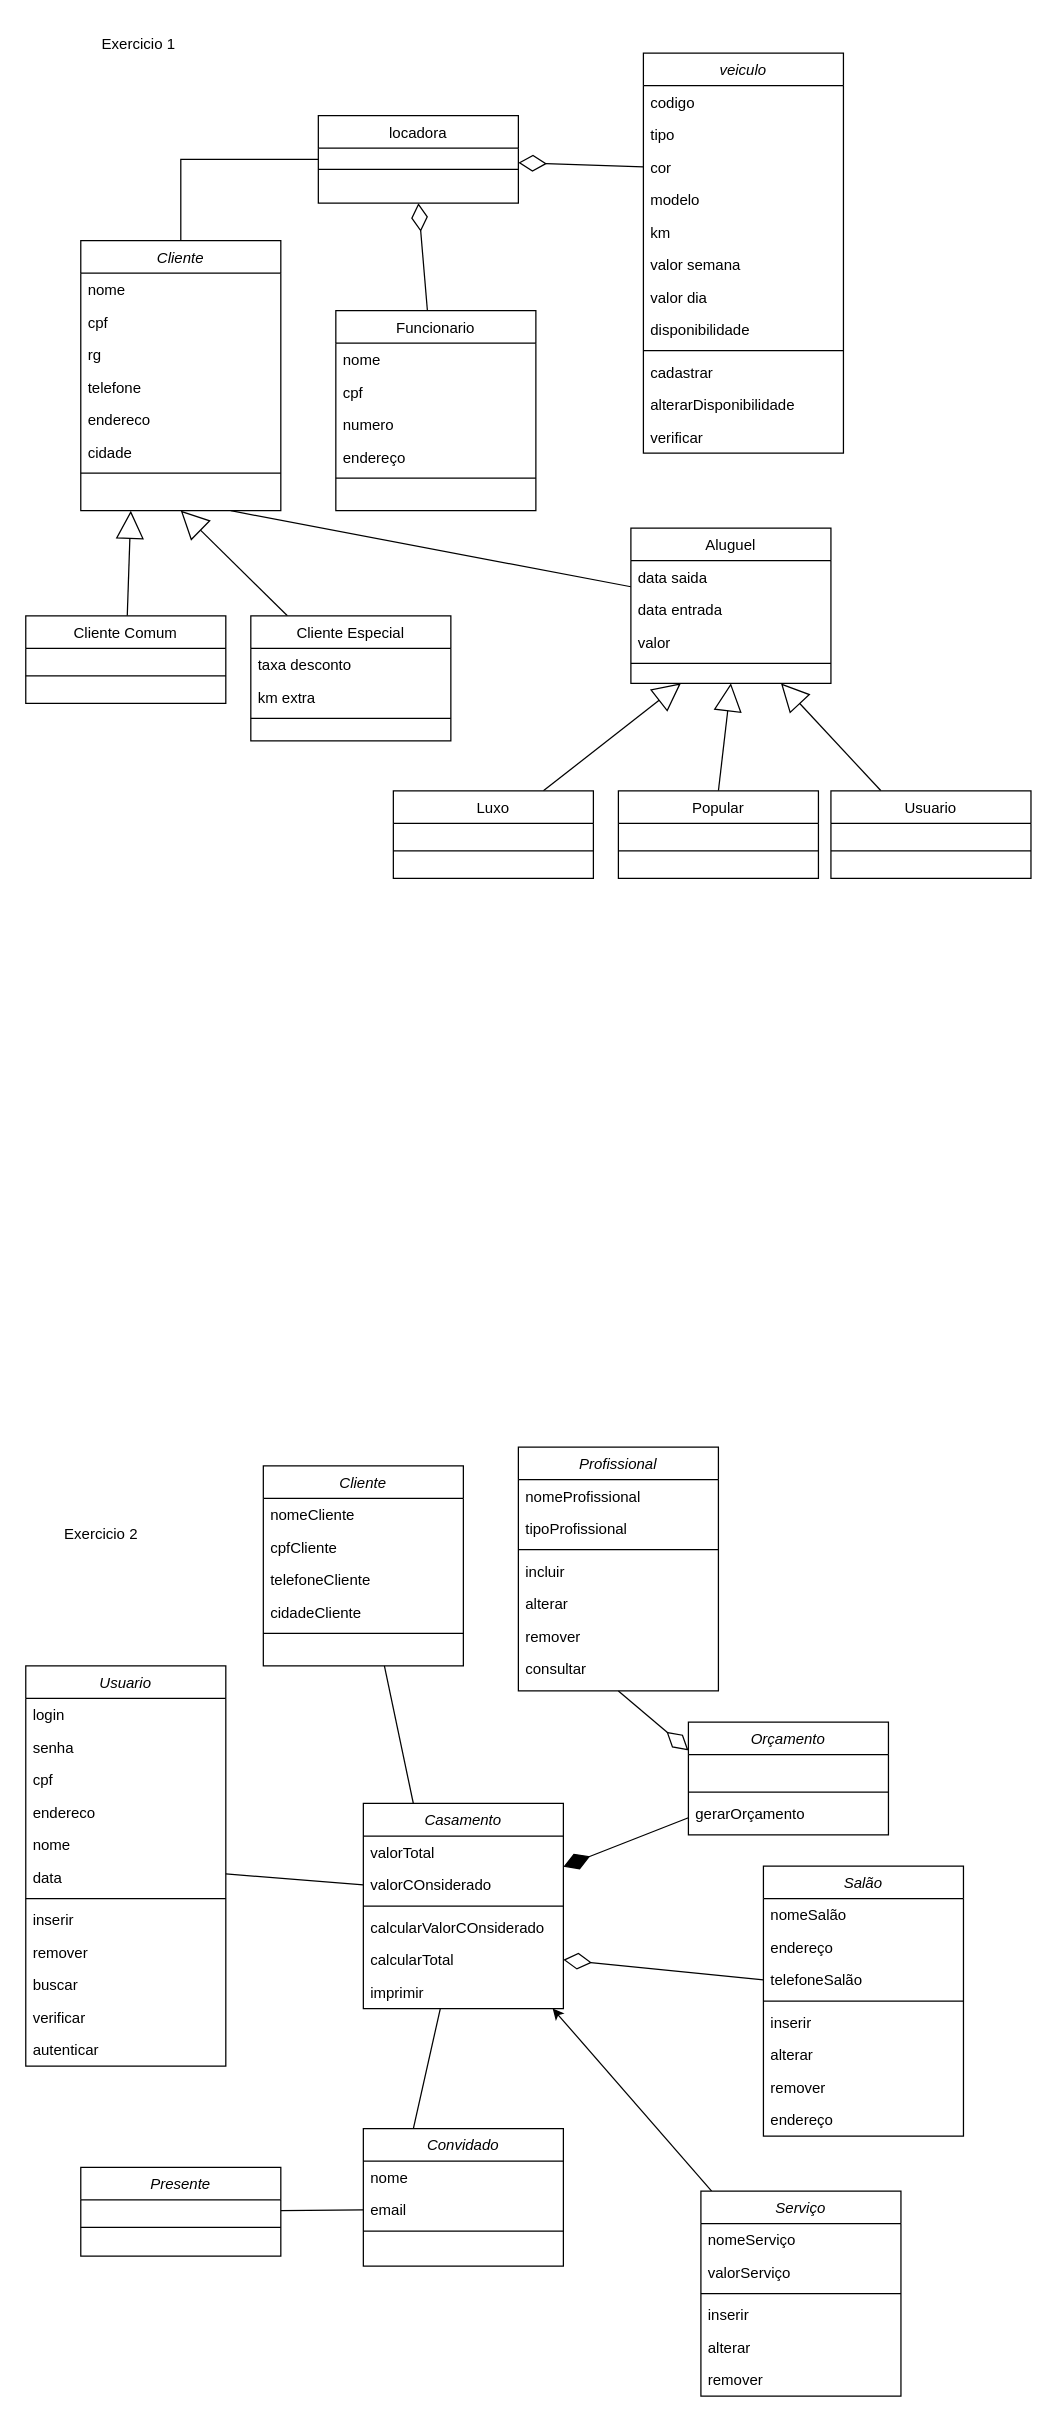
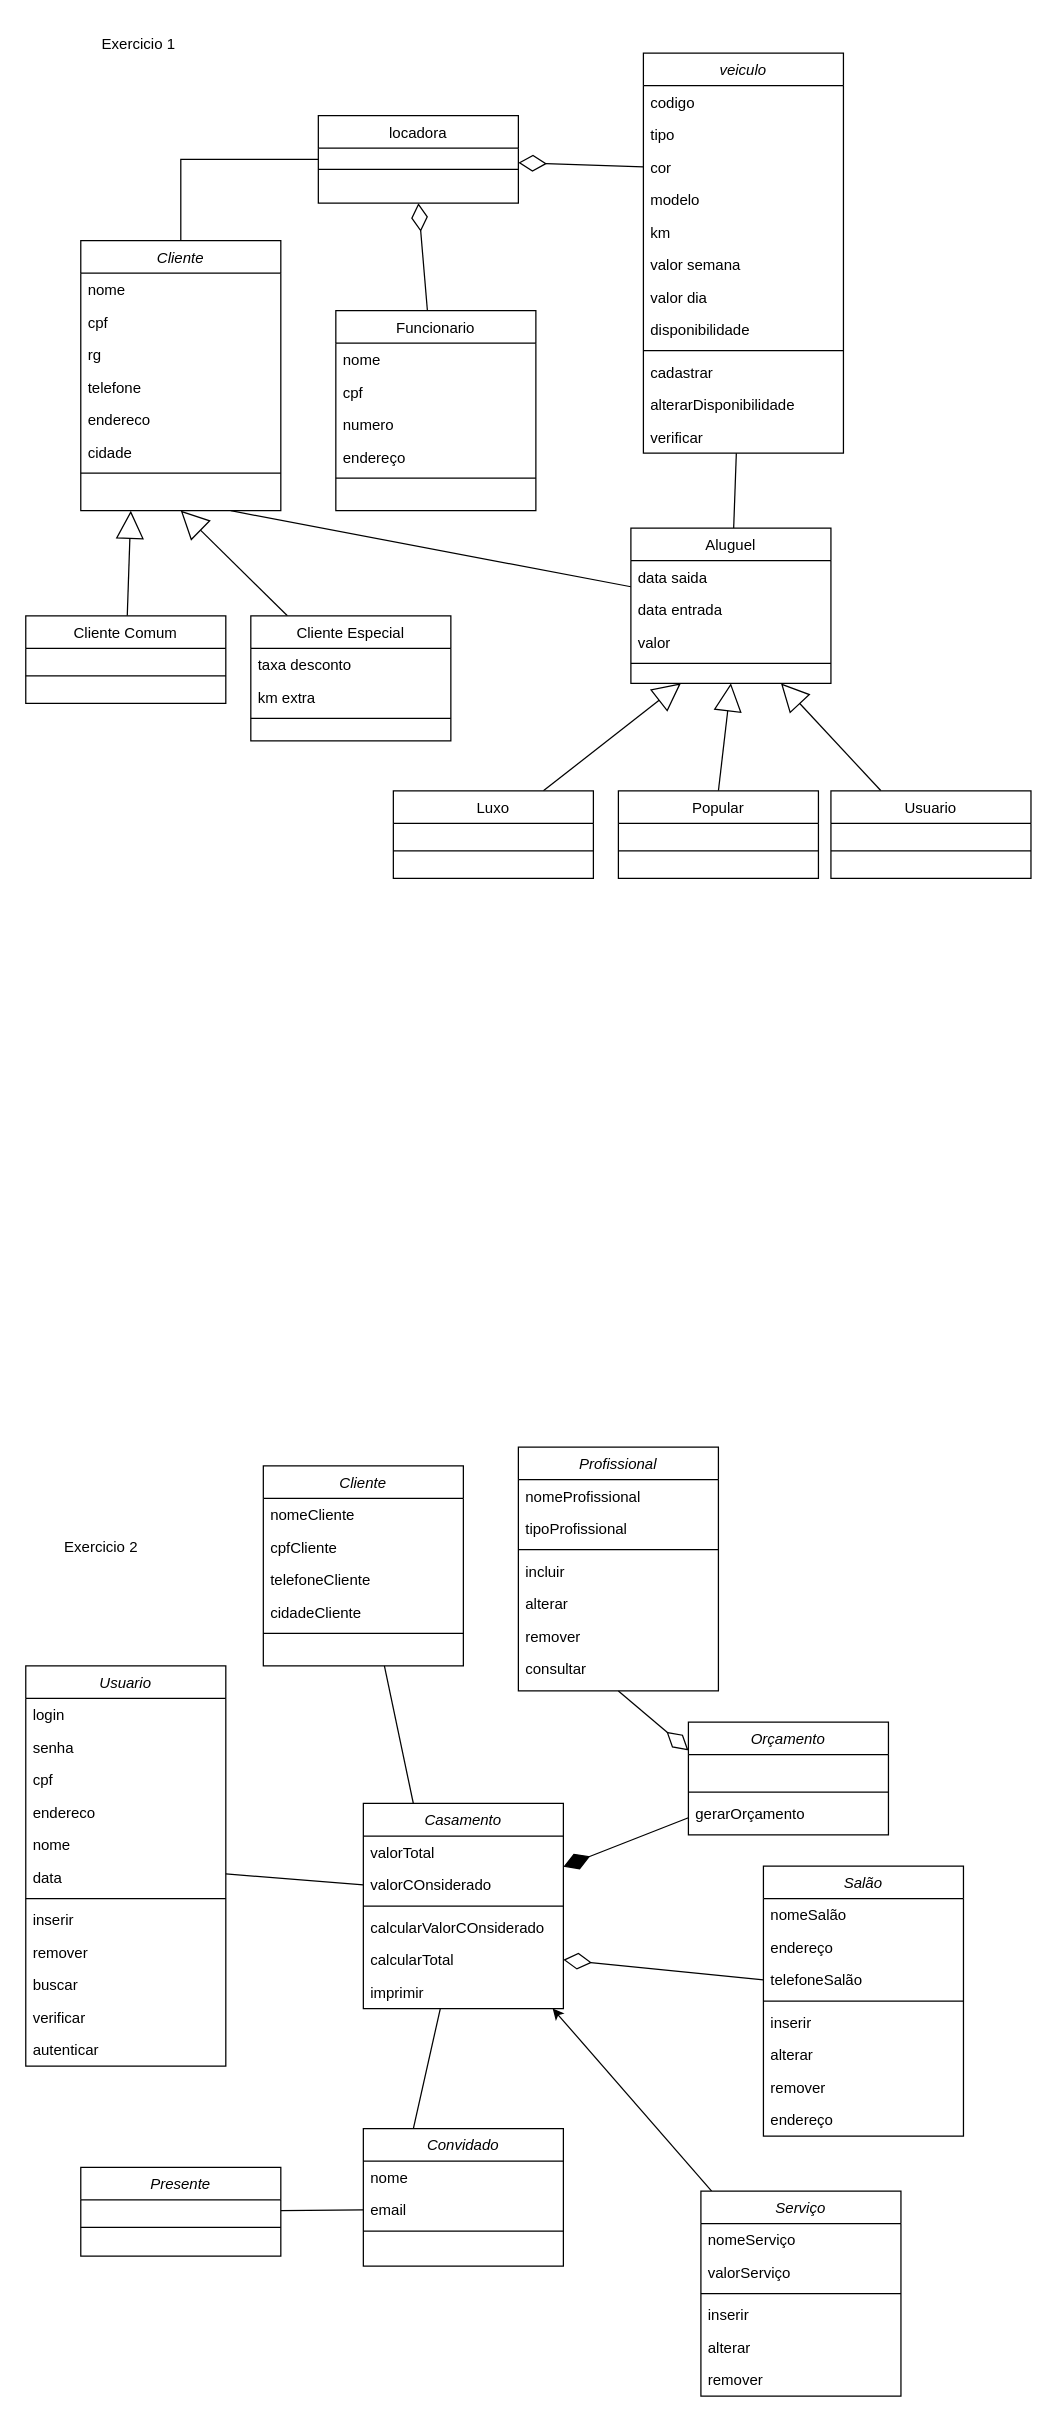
none -> (735, 492)
(101, 1534) -> (101, 1547)
